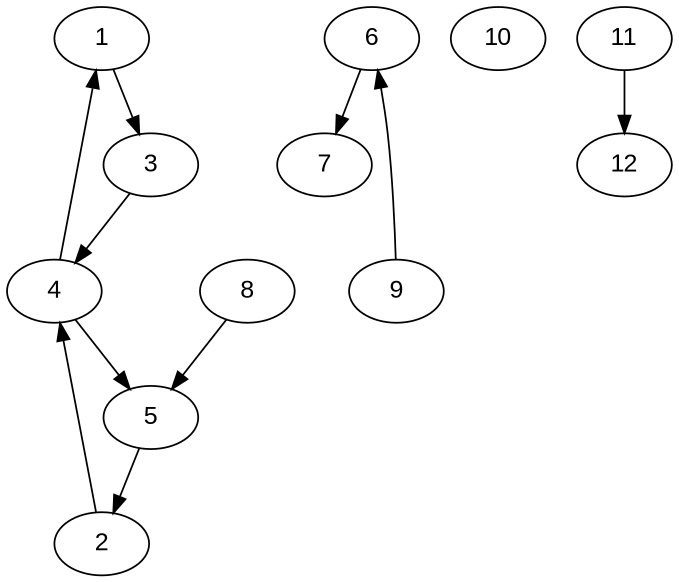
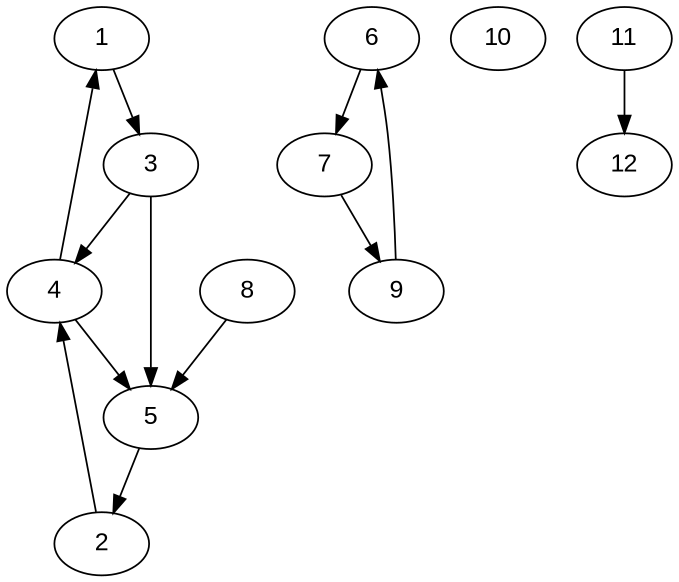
none -> (356, 220)
none -> (151, 282)
